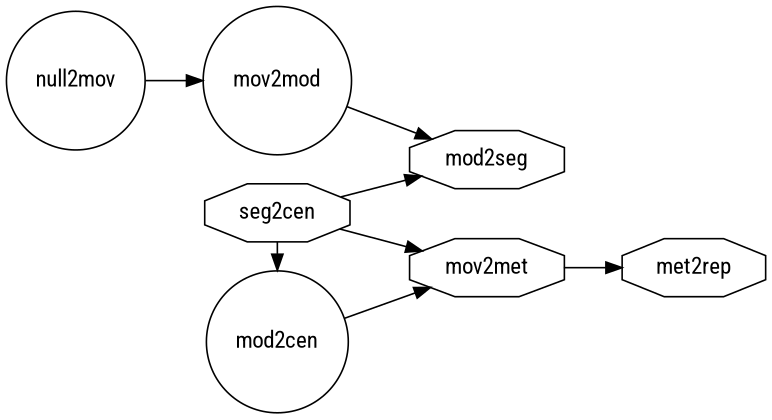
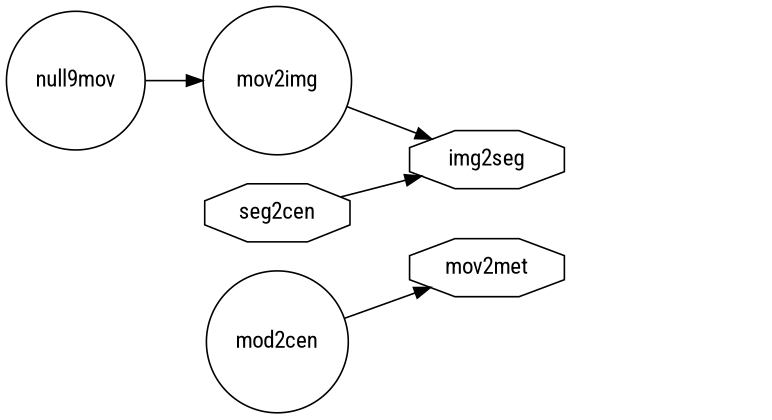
(76, 81) -> (76, 81)
(277, 81) -> (277, 81)
(487, 160) -> (487, 160)
(373, 238) -> none
(277, 248) -> none
(694, 268) -> none
